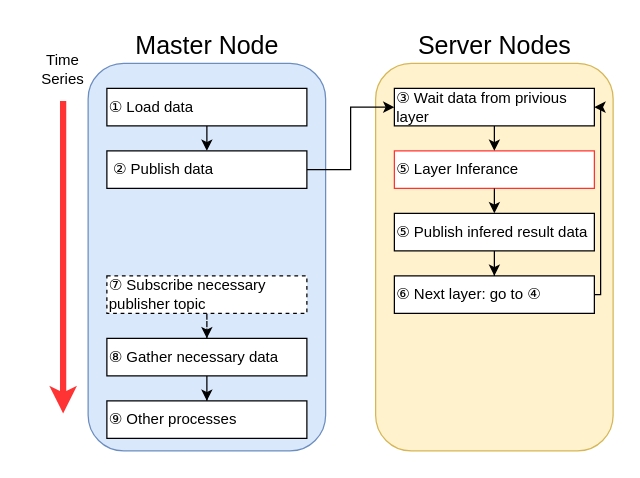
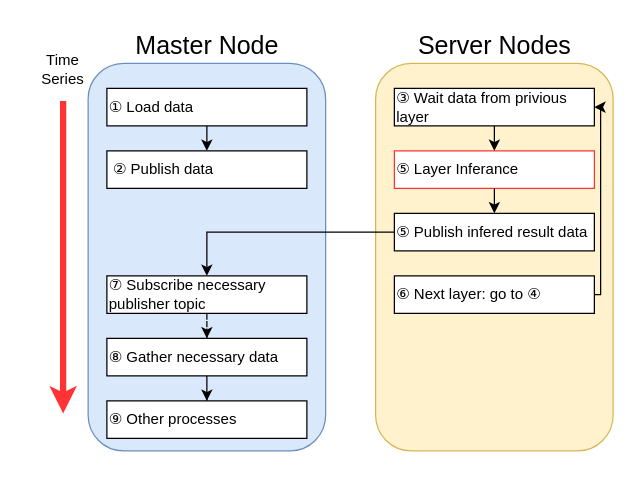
(351, 142) -> none
(494, 268) -> (283, 232)
(207, 294) -> (207, 294)
